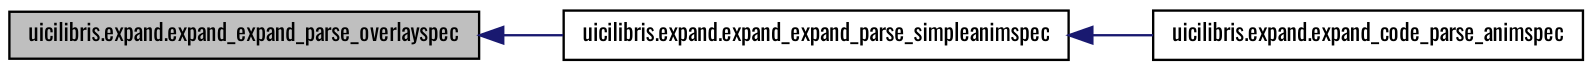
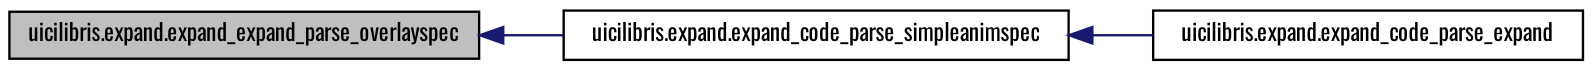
(816, 35) -> (816, 35)
(1368, 35) -> (1368, 35)
